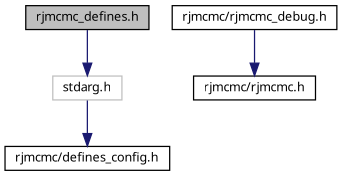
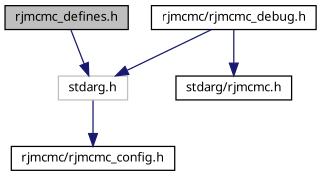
none -> (169, 50)
(255, 88) -> (234, 88)
(87, 158) -> (93, 158)
